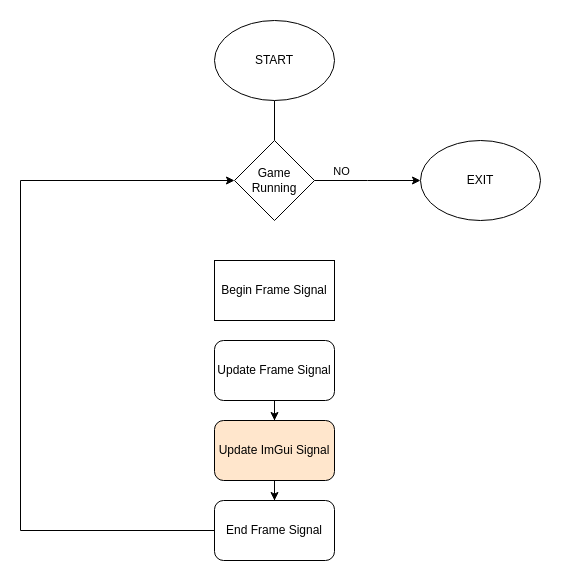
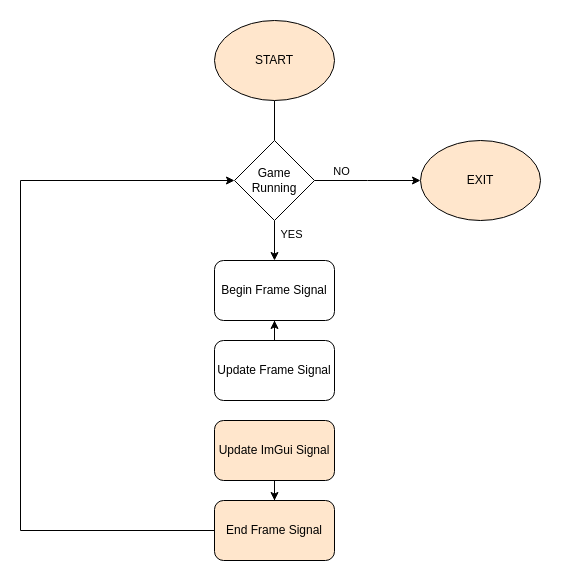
(275, 61) -> (275, 61)
(481, 181) -> (481, 181)
none -> (275, 237)
(275, 291) -> (275, 291)
(275, 415) -> (275, 327)
(275, 531) -> (275, 531)
